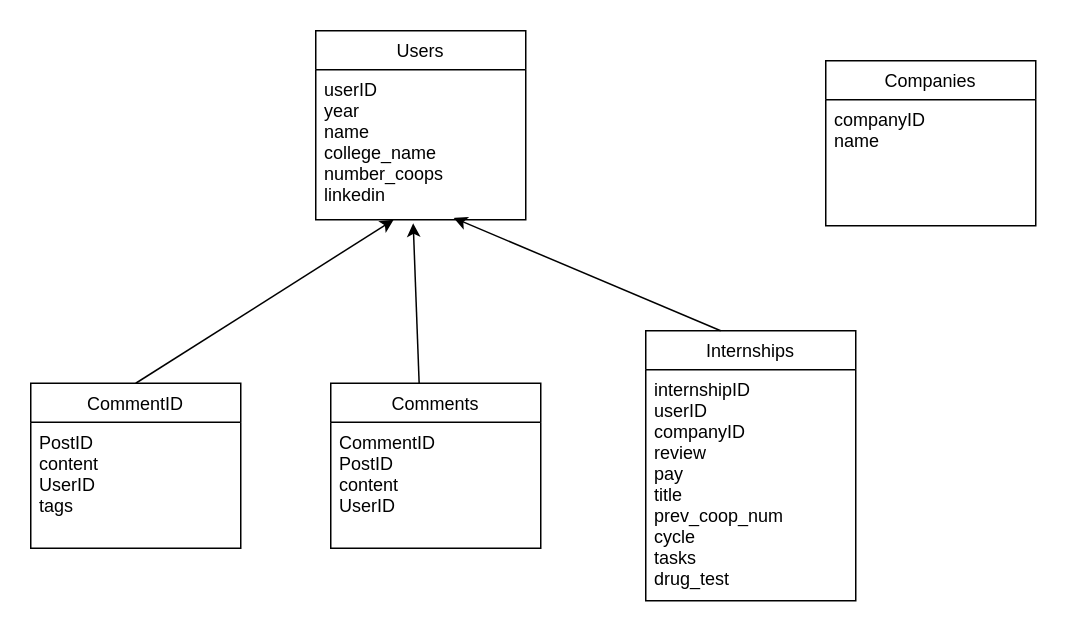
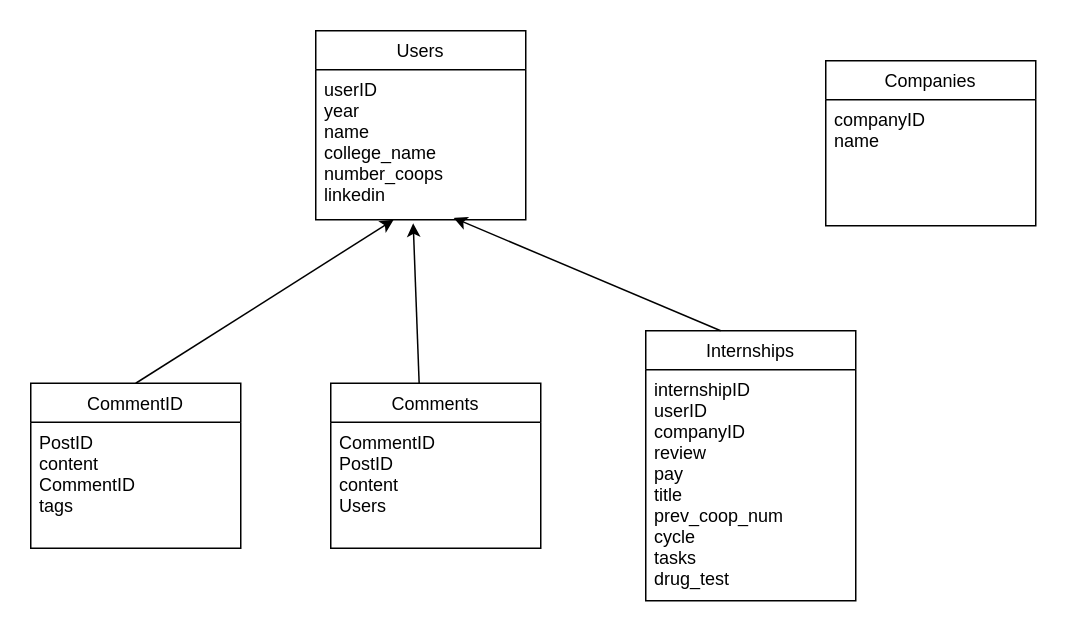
(69, 443) -> (69, 443)
(384, 443) -> (384, 443)
